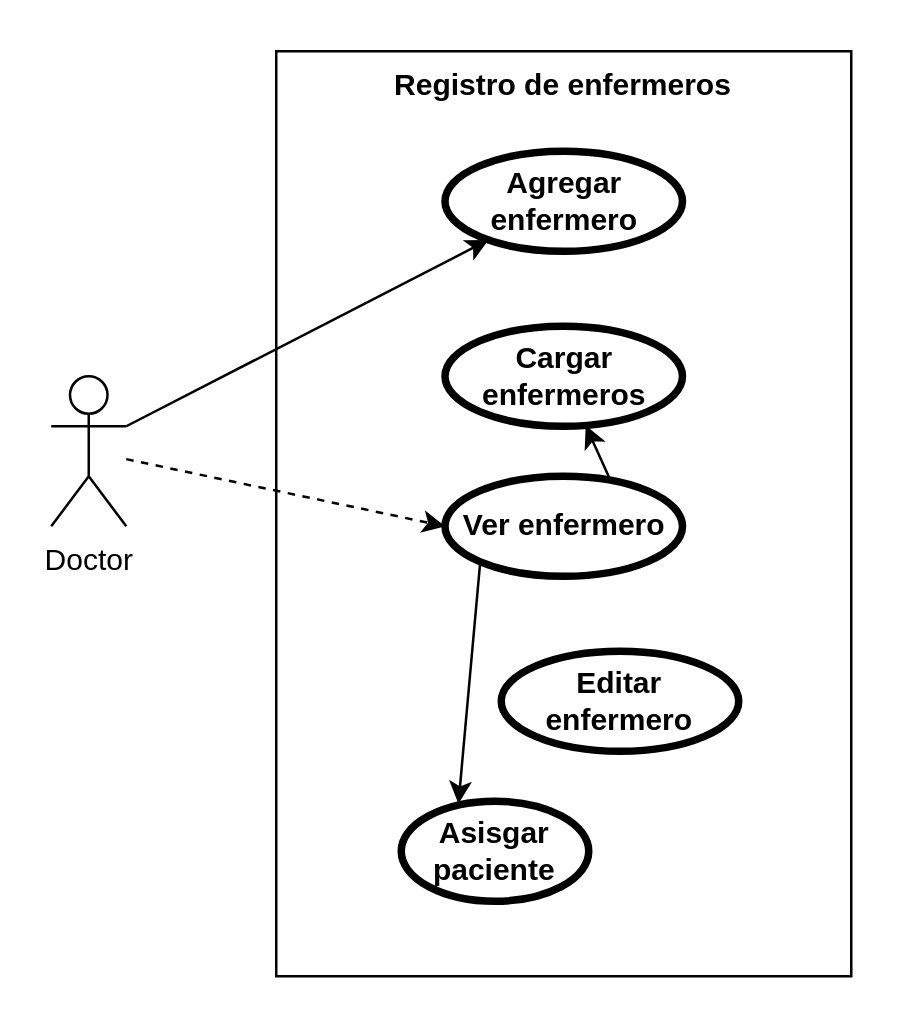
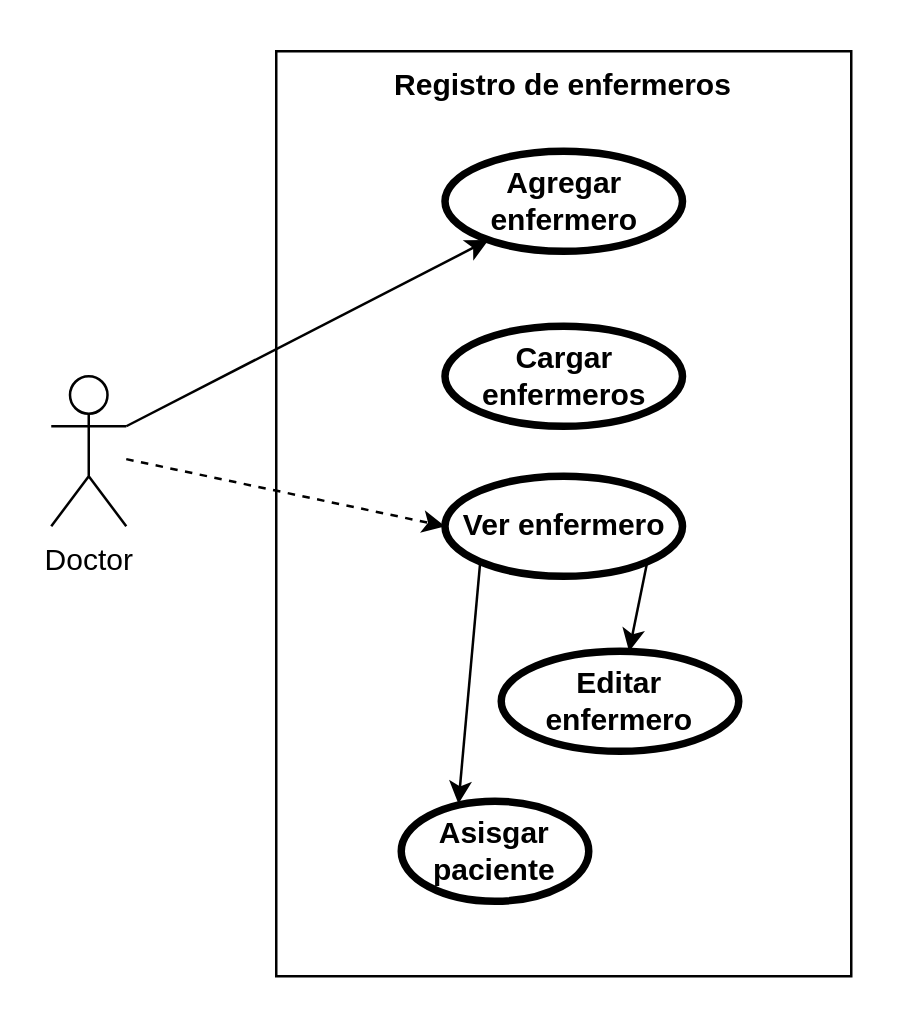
(601, 459) -> (640, 599)
